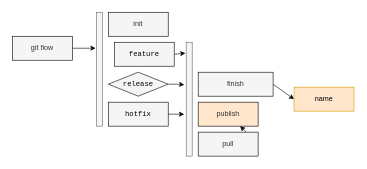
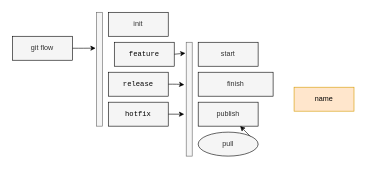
none -> (228, 54)
(138, 84) -> (138, 84)
(283, 91) -> none
(228, 114) -> (228, 114)
(228, 144) -> (228, 144)
